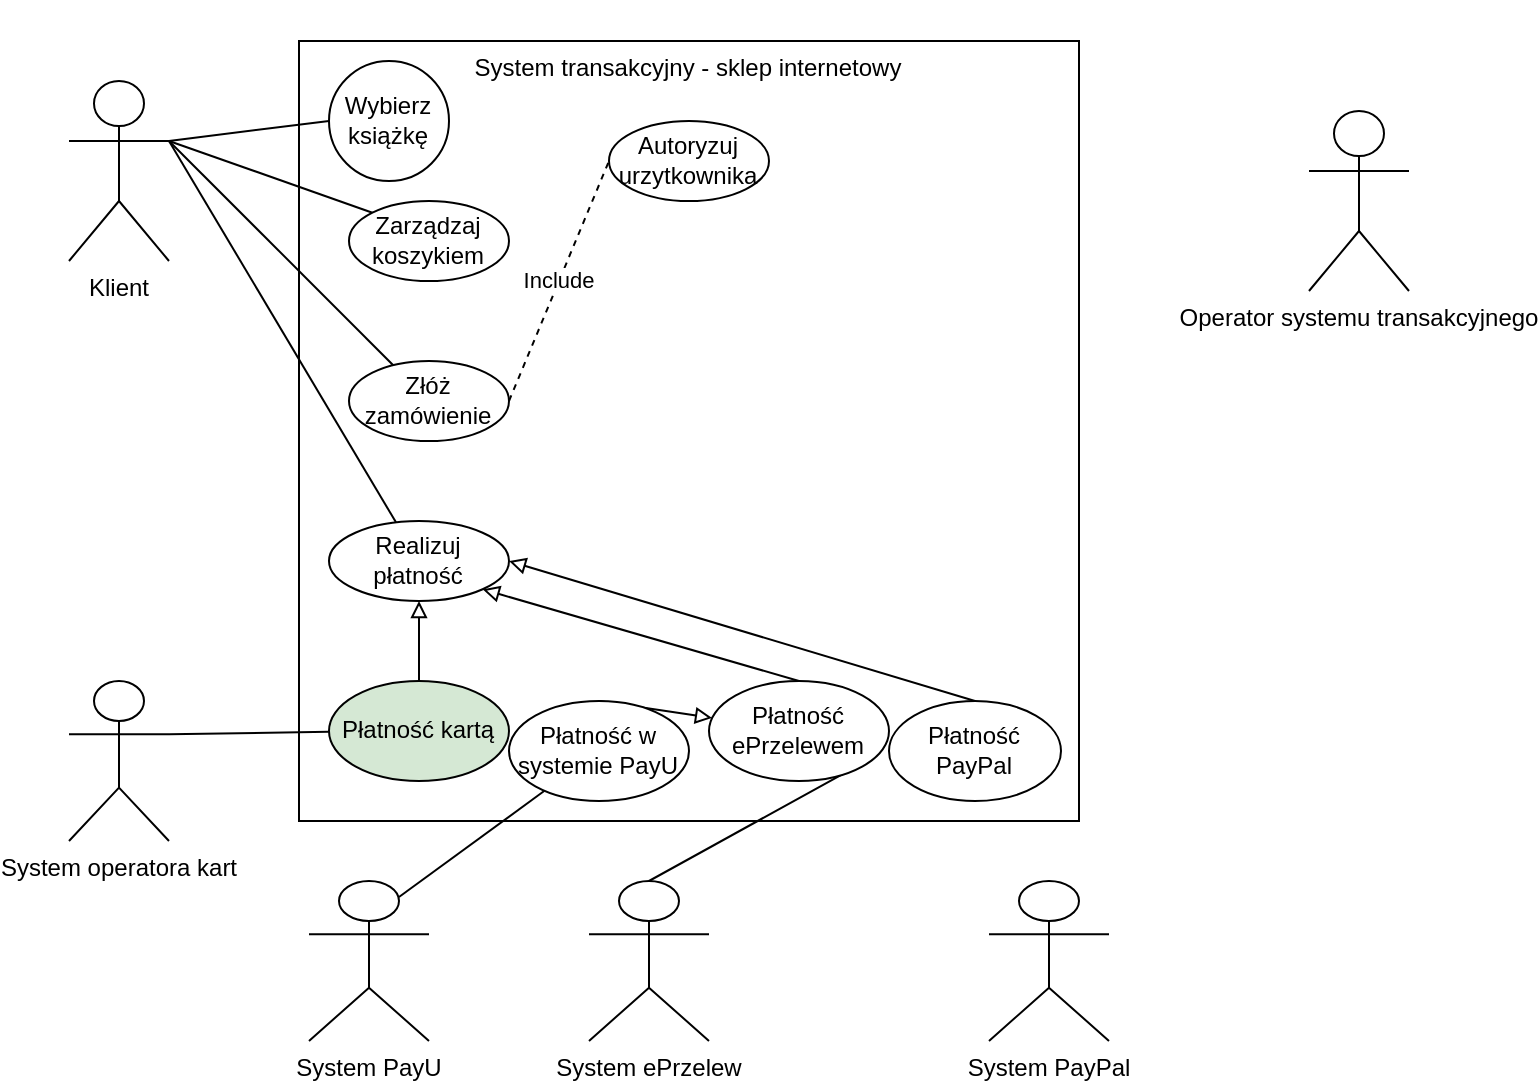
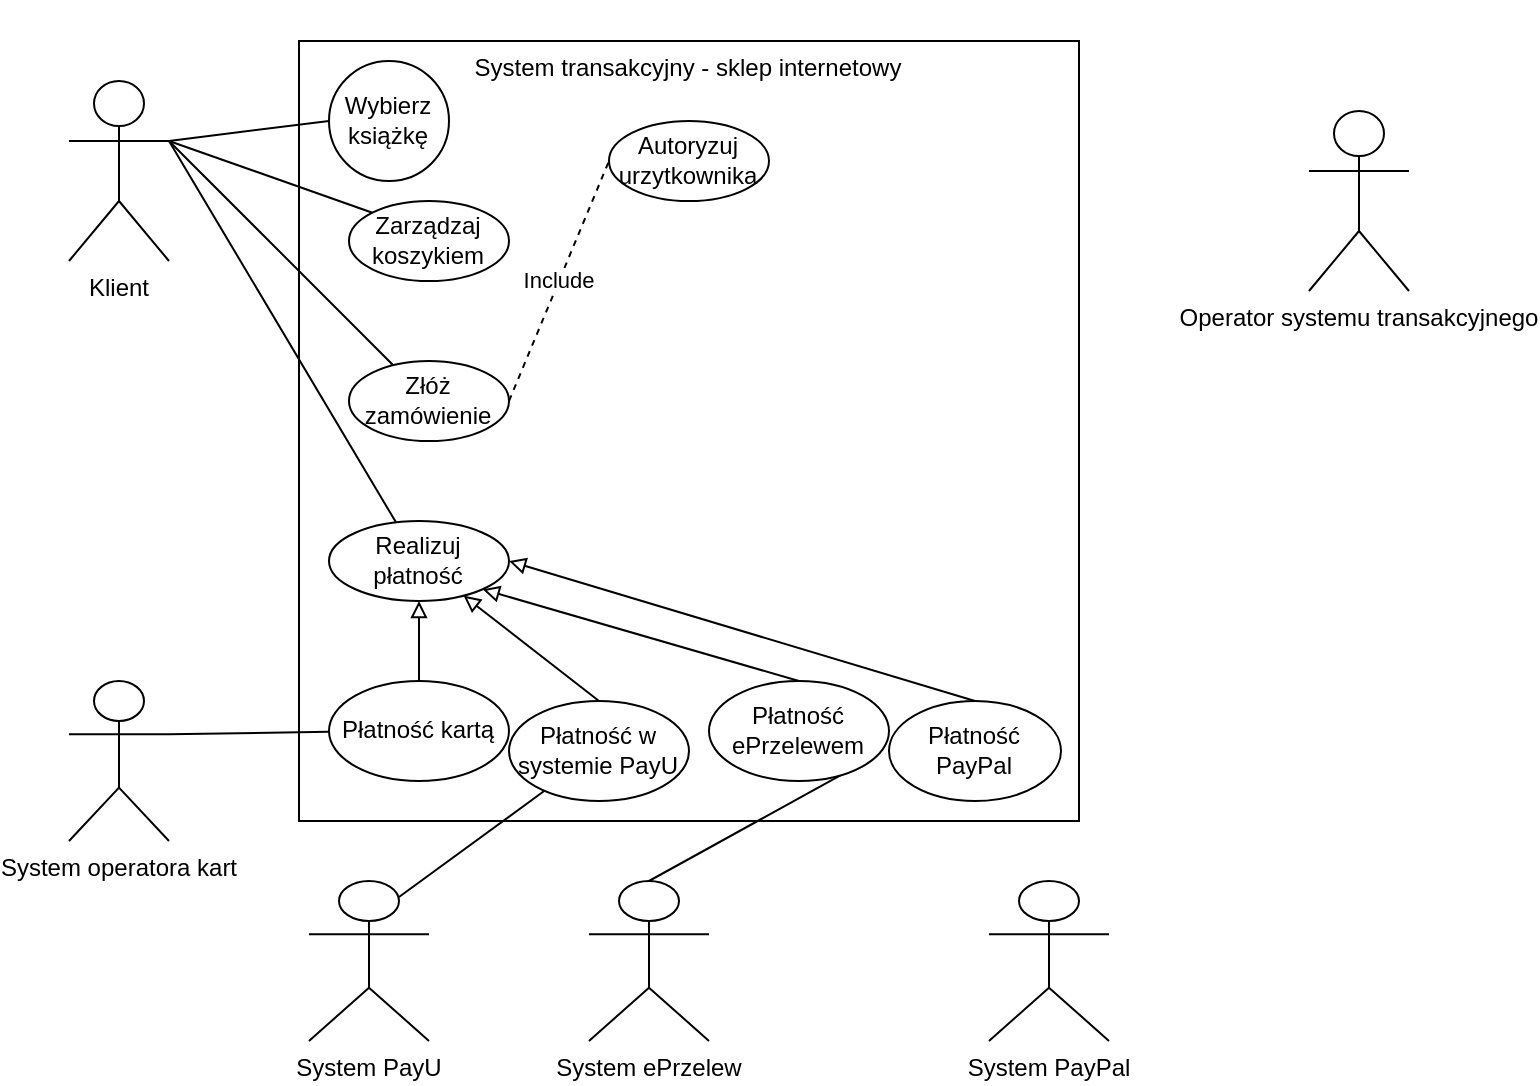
(670, 712) -> (538, 654)
(419, 731) -> (419, 731)
